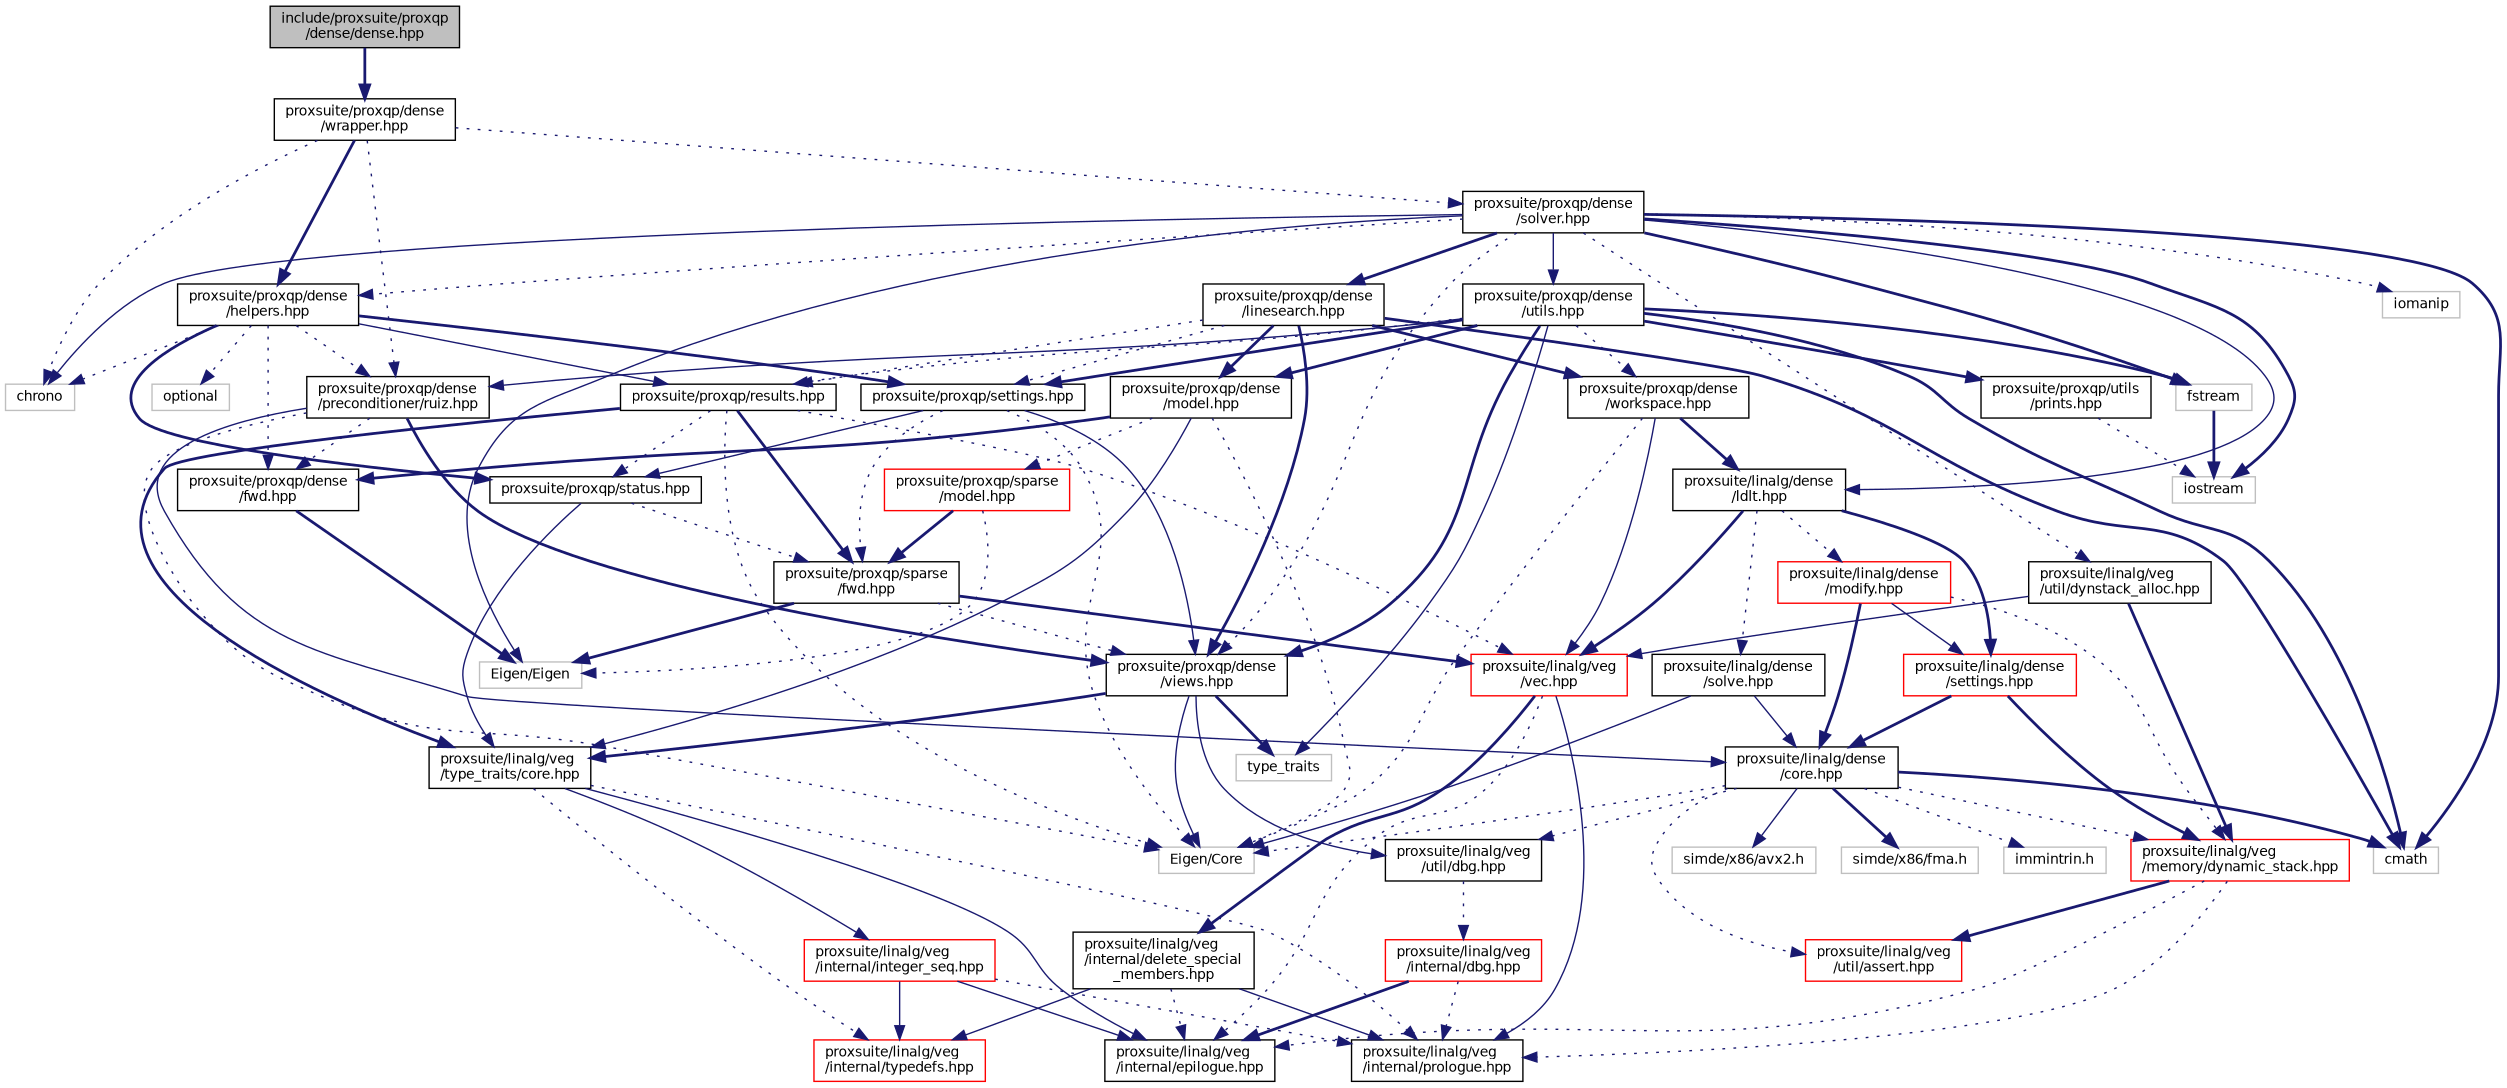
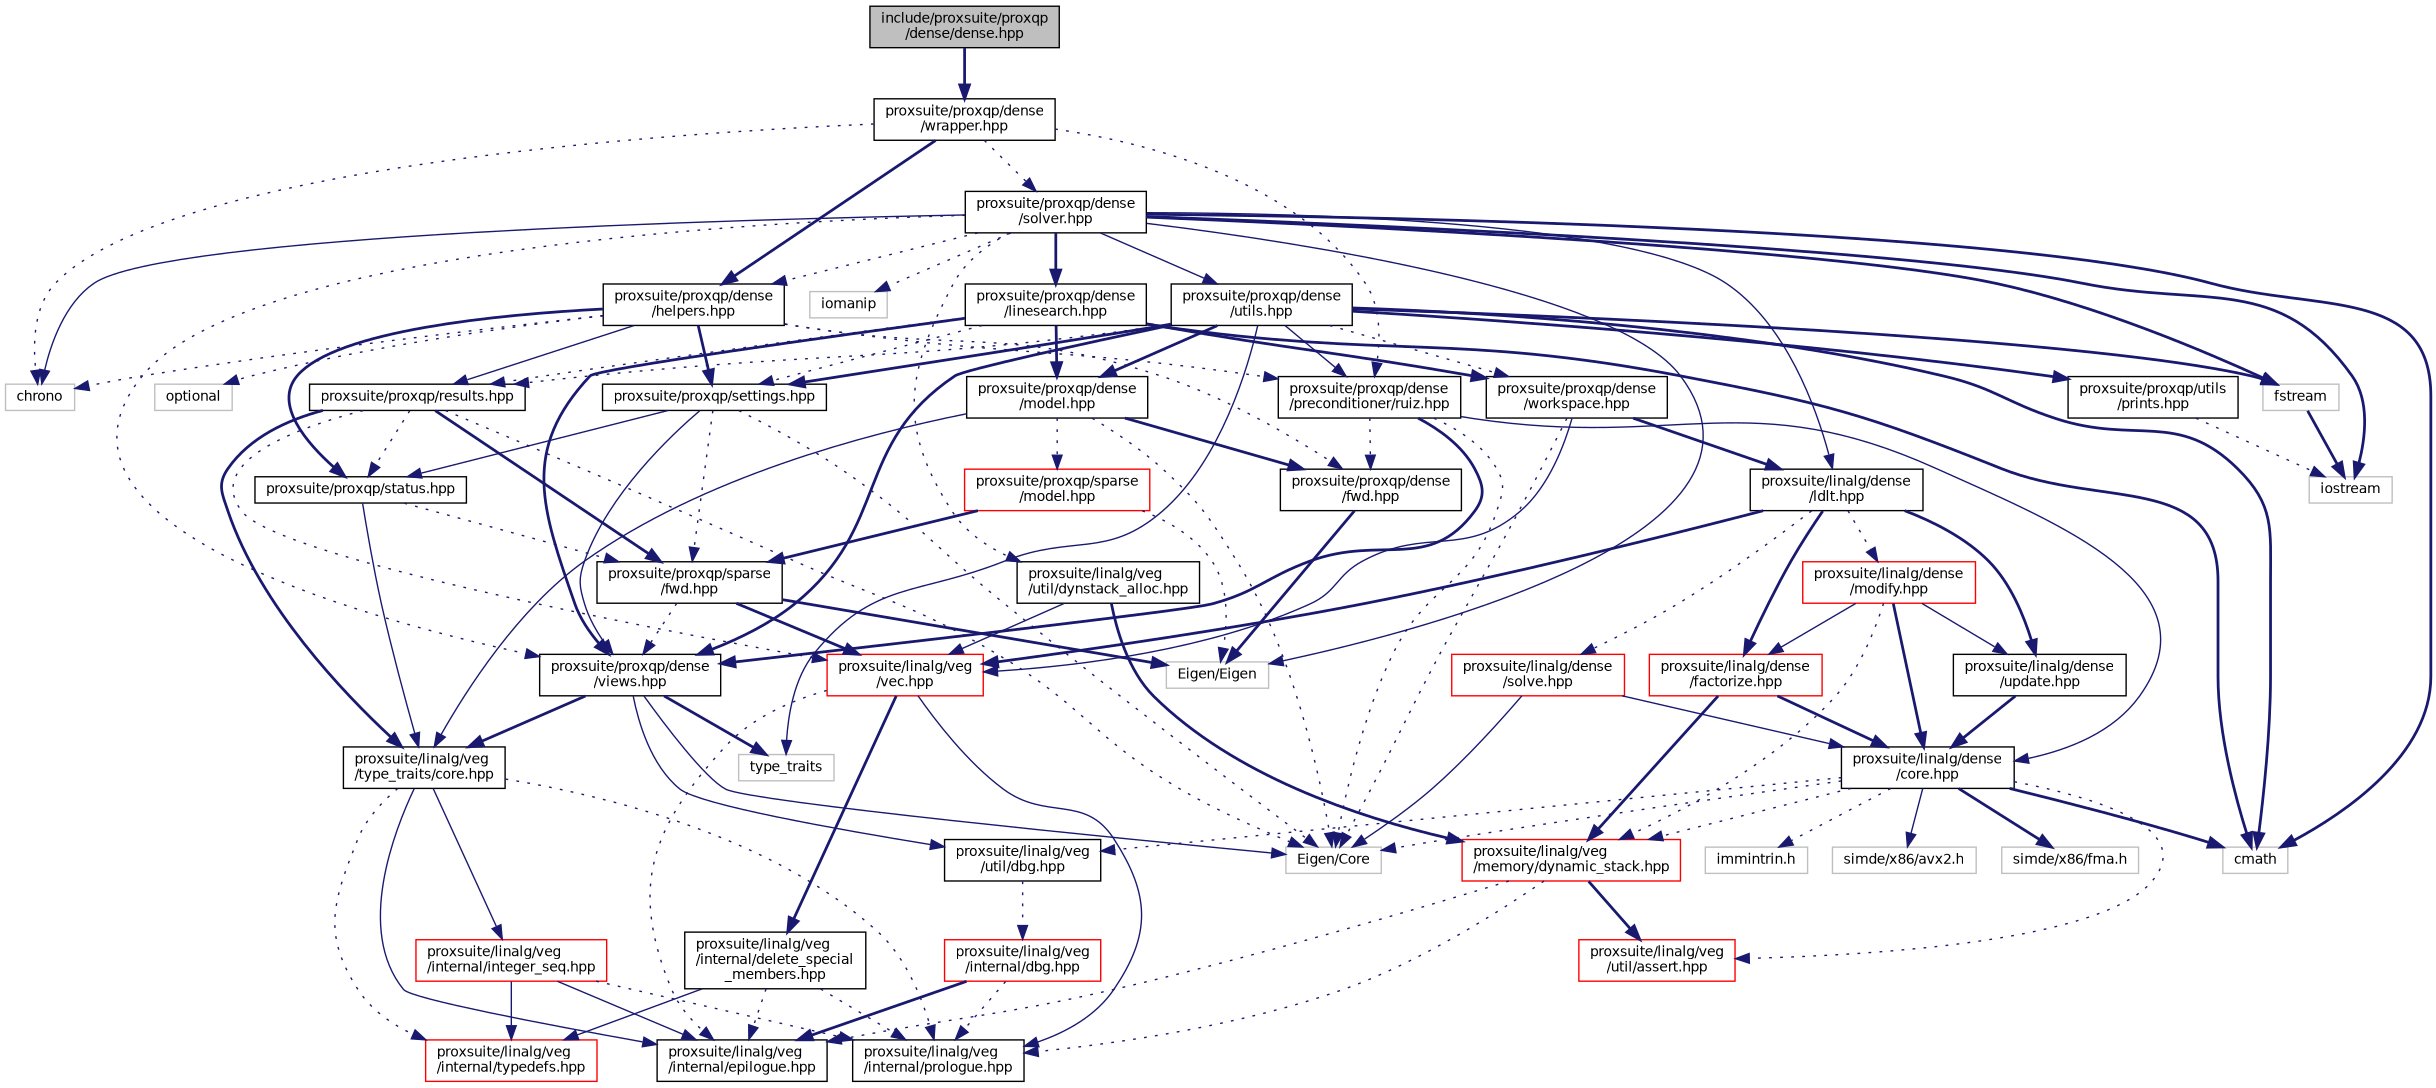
(1738, 675) -> (1538, 675)
(1990, 675) -> (1736, 675)
none -> (2040, 675)
(1301, 1011) -> (855, 1010)
